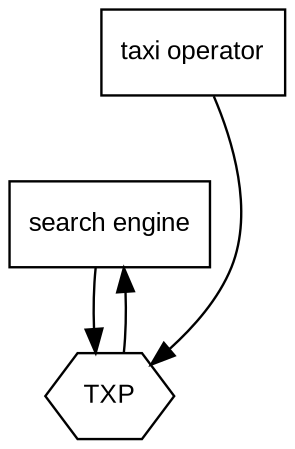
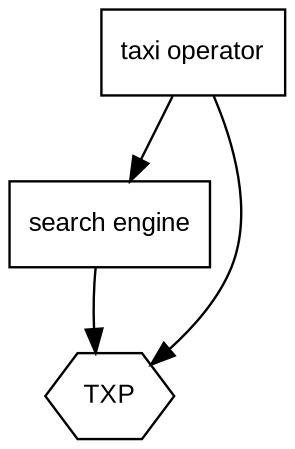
(126, 322) -> (157, 128)
